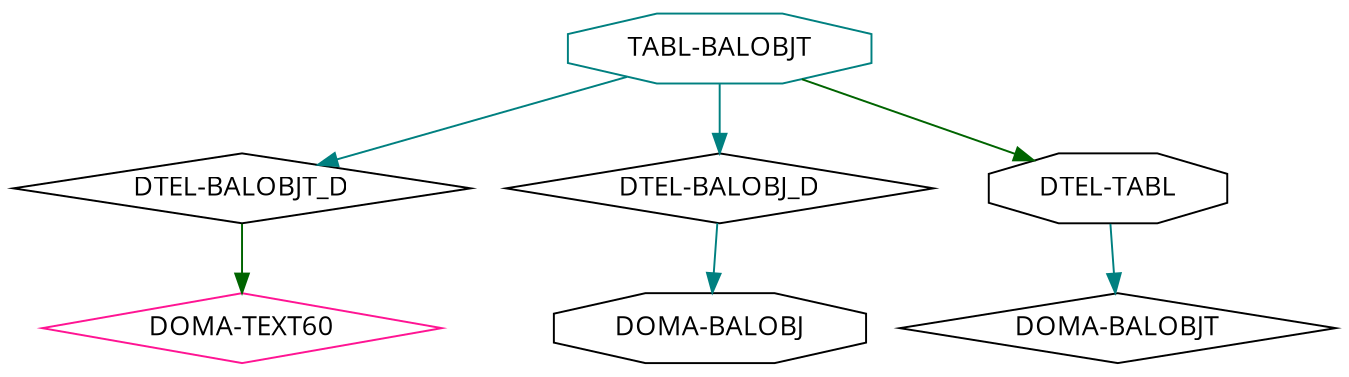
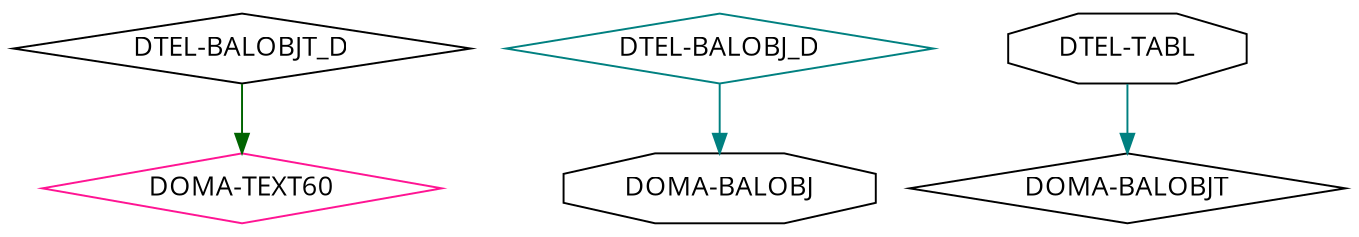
(720, 49) -> none
(720, 188) -> (720, 49)
